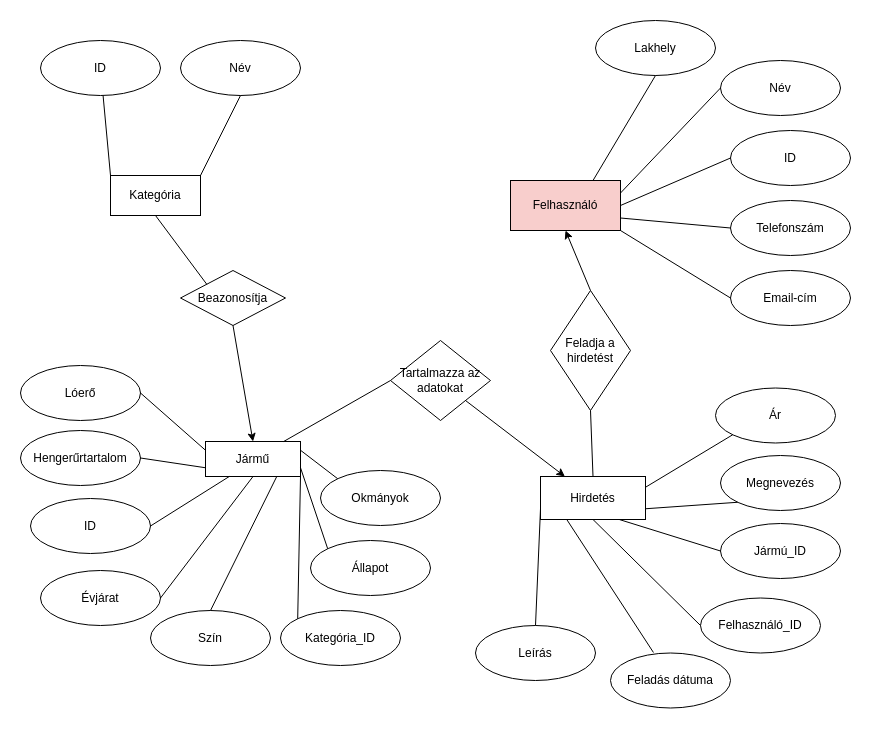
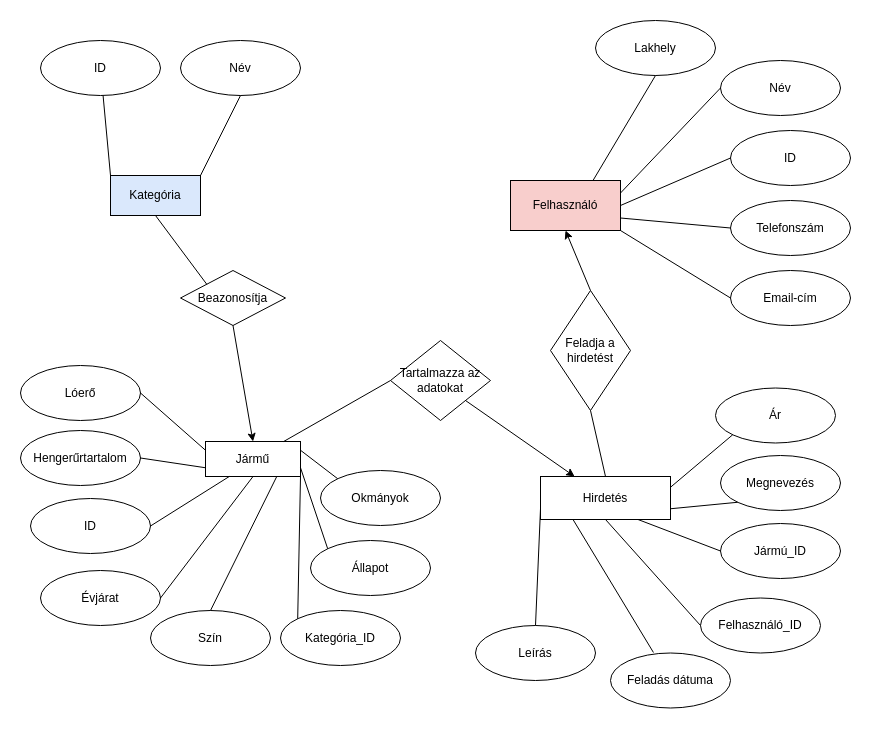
(156, 196) -> (156, 196)
(593, 498) -> (606, 498)
